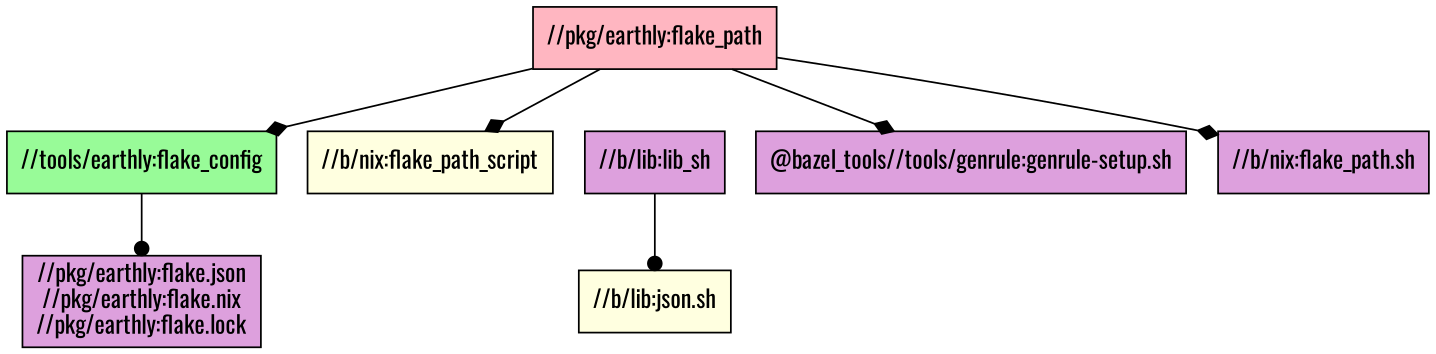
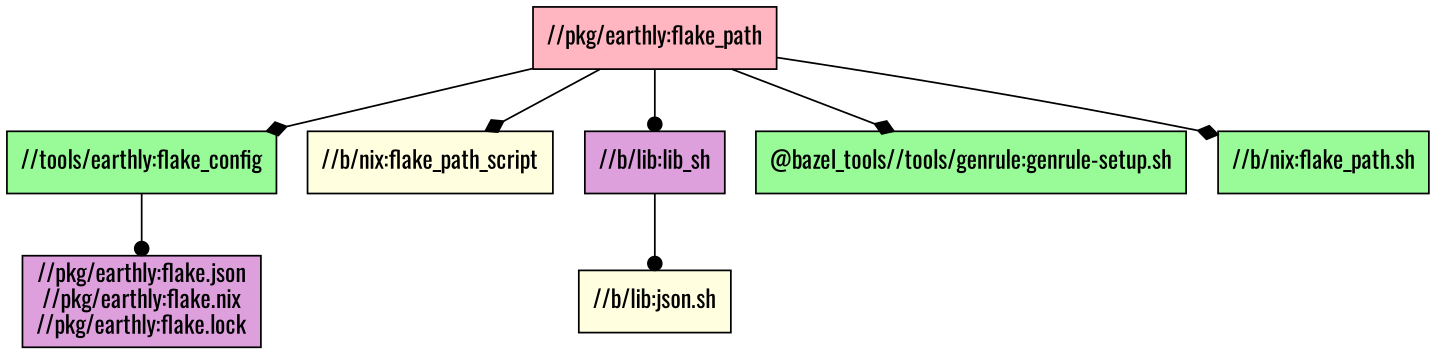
none -> (655, 93)
(971, 162) -> (971, 162)
(1323, 162) -> (1323, 162)
